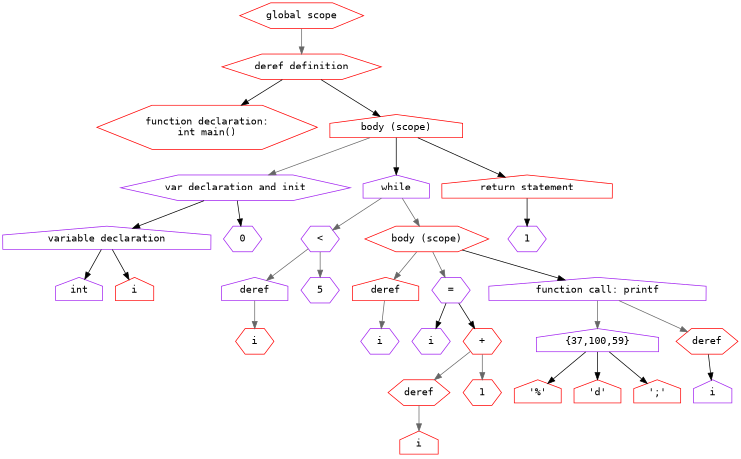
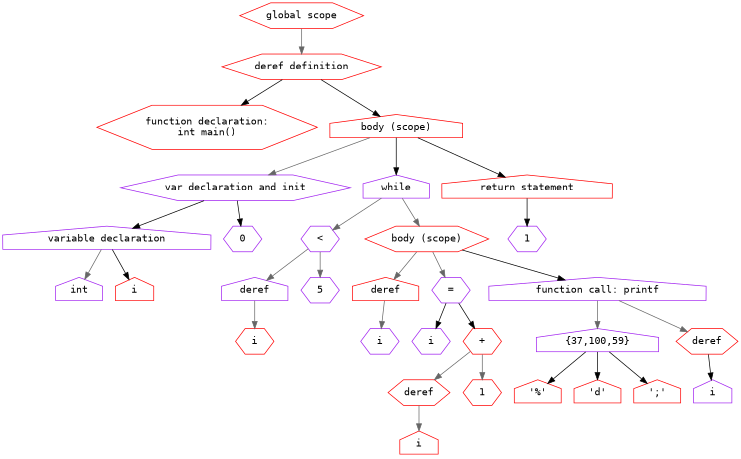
(95, 261) -> (95, 261)
